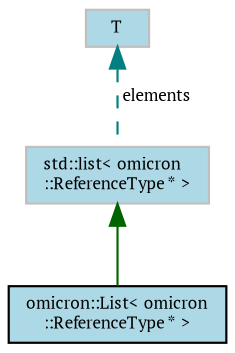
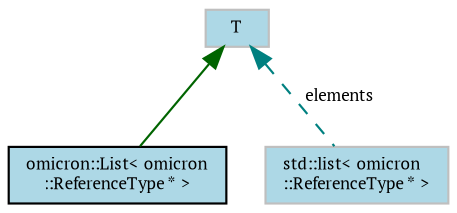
(118, 256) -> (175, 105)
